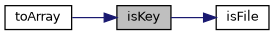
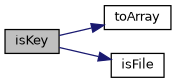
(88, 18) -> (75, 32)
